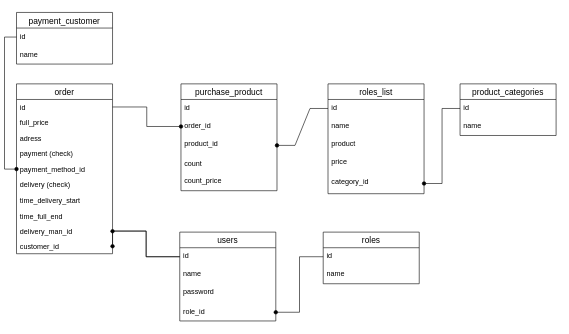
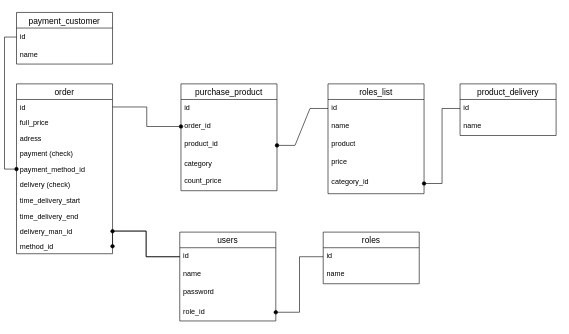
(508, 92) -> (508, 92)
(194, 163) -> (200, 163)
(43, 216) -> (51, 216)
(41, 247) -> (37, 247)
